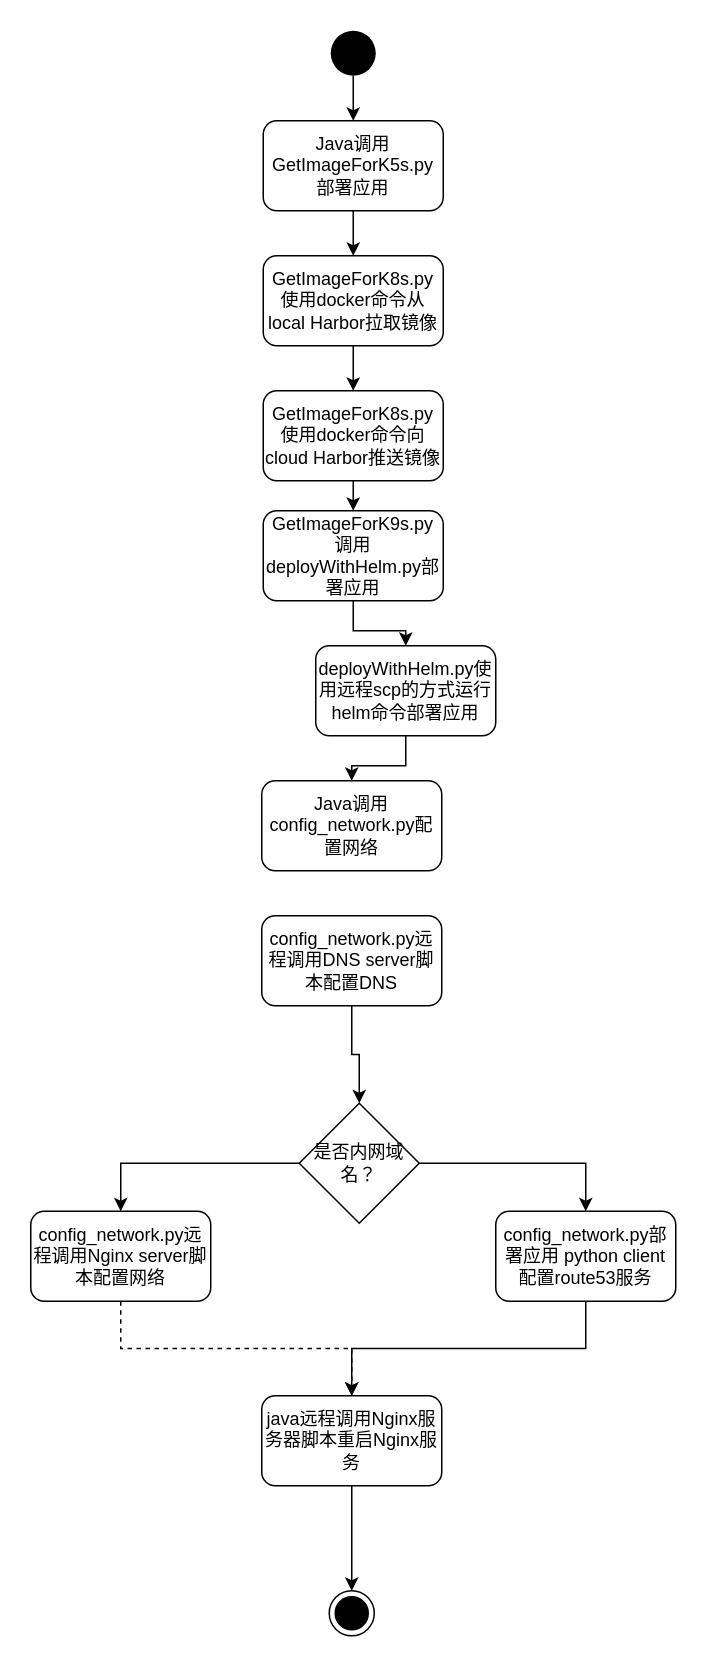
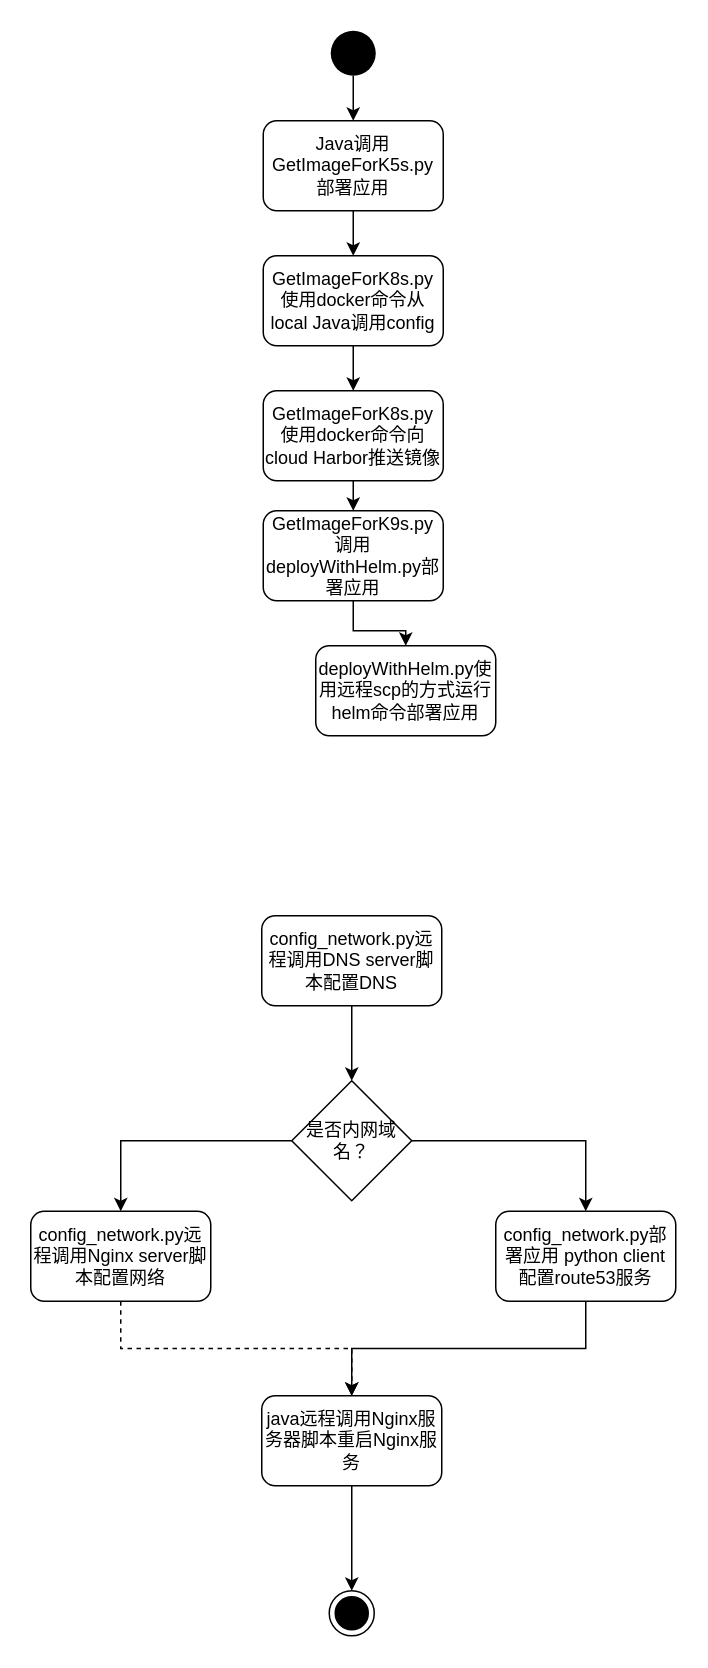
(353, 301) -> (353, 301)
(392, 766) -> none
(352, 826) -> none
(359, 1163) -> (352, 1141)
